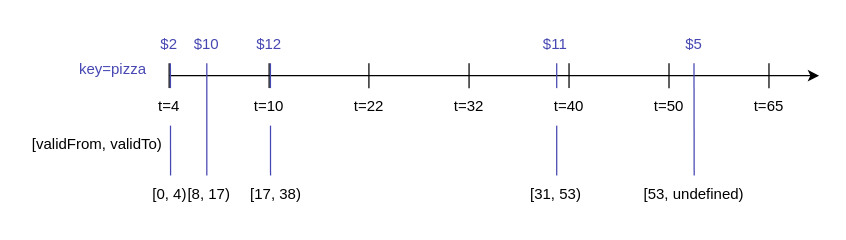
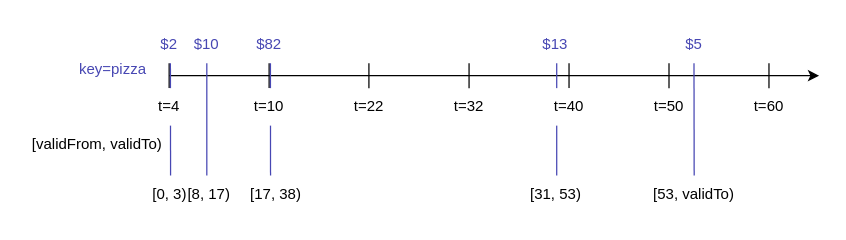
(269, 44) -> (269, 44)
(556, 44) -> (556, 44)
(769, 107) -> (769, 107)
(170, 194) -> (170, 194)
(694, 194) -> (694, 194)
